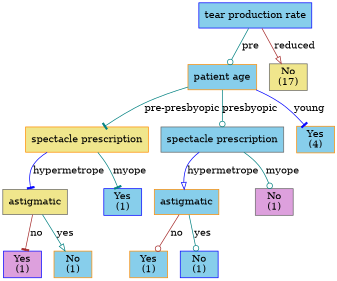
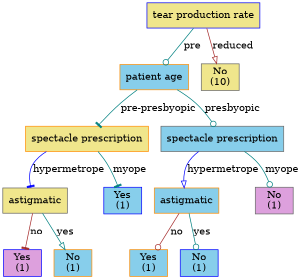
(255, 15) -> (203, 15)
(288, 77) -> (220, 77)
(316, 140) -> none
